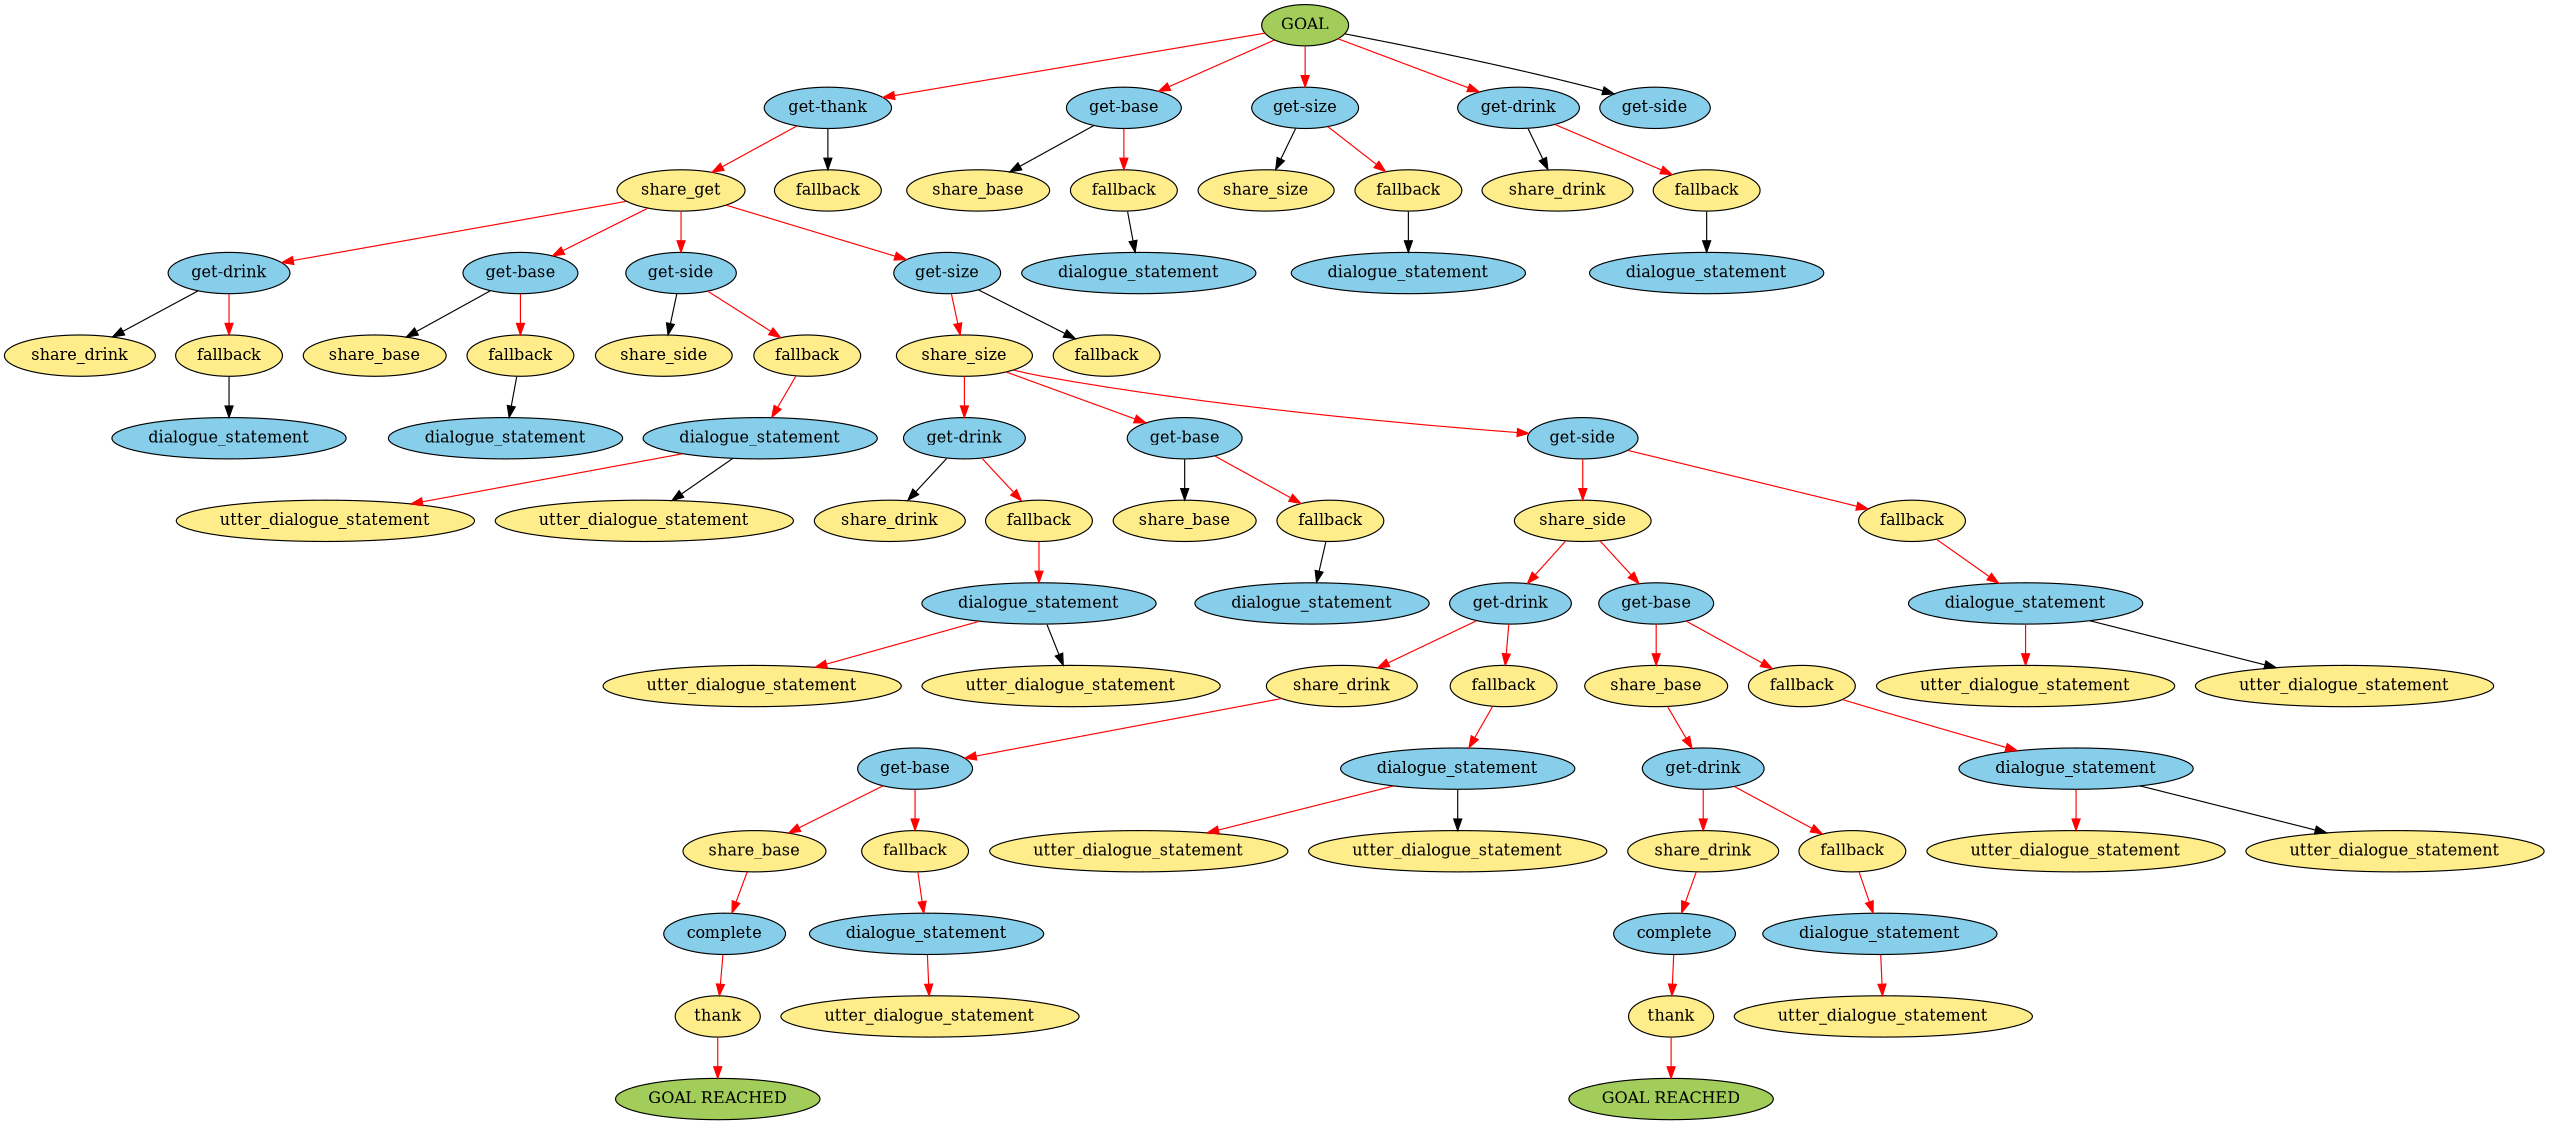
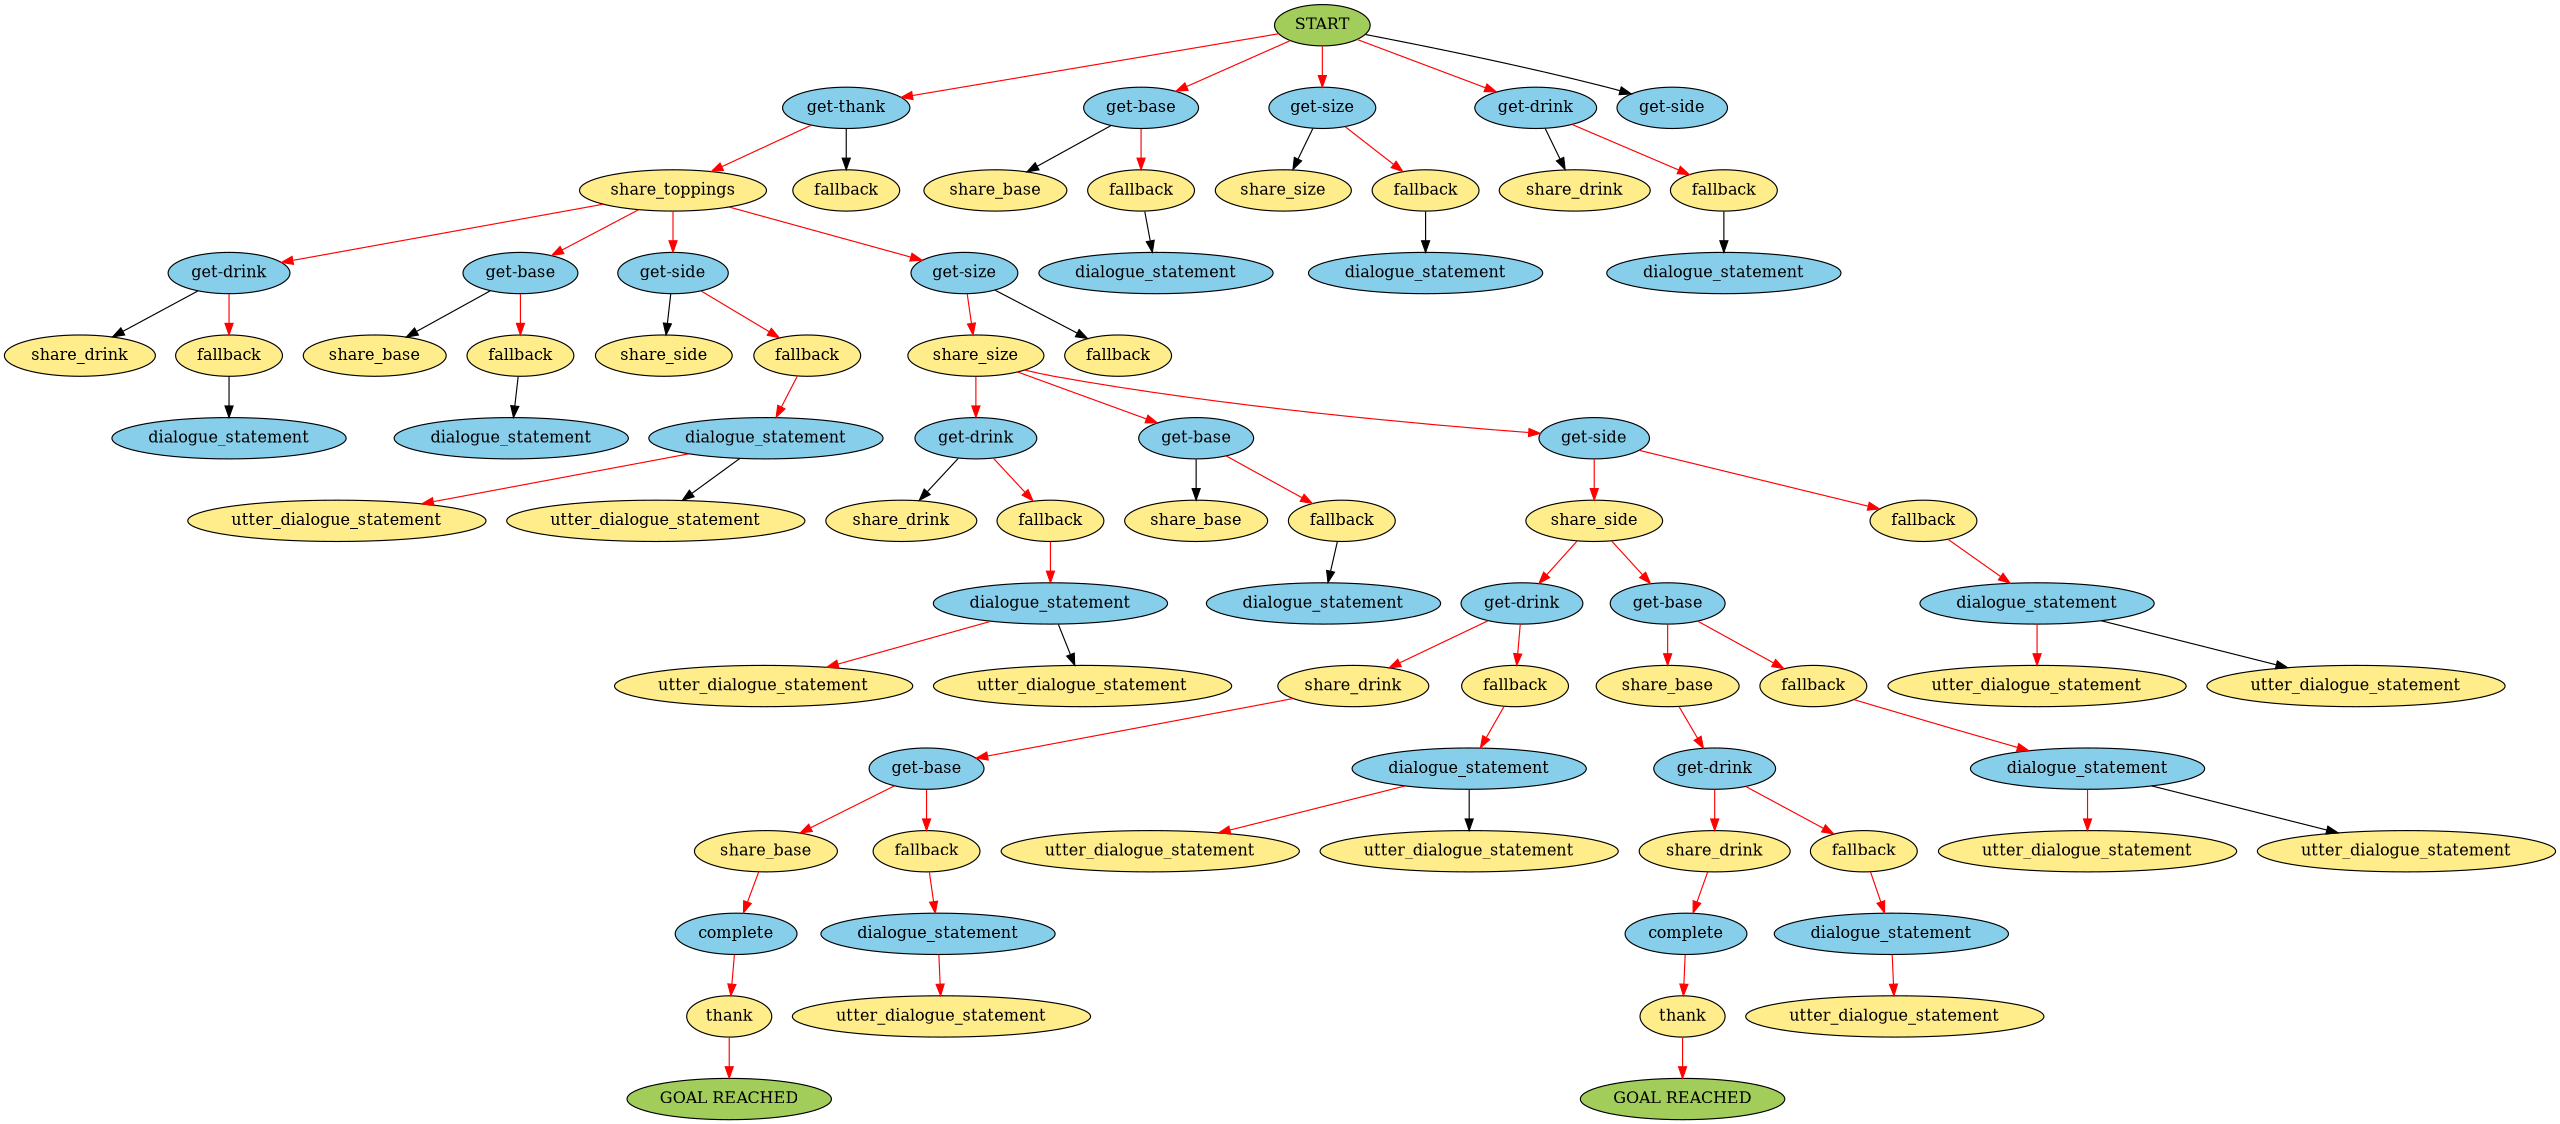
(1305, 25) -> (1322, 25)
(681, 190) -> (673, 190)
